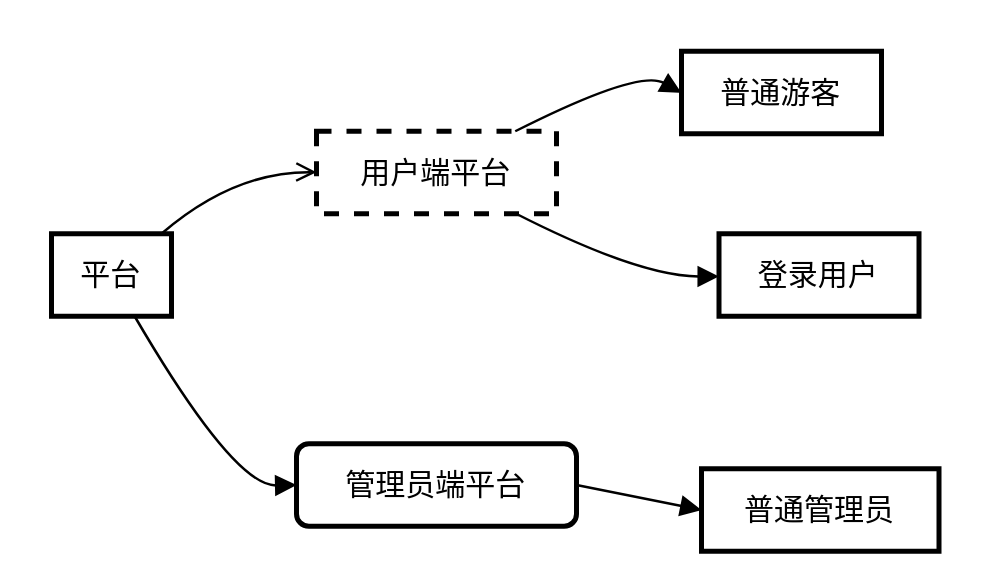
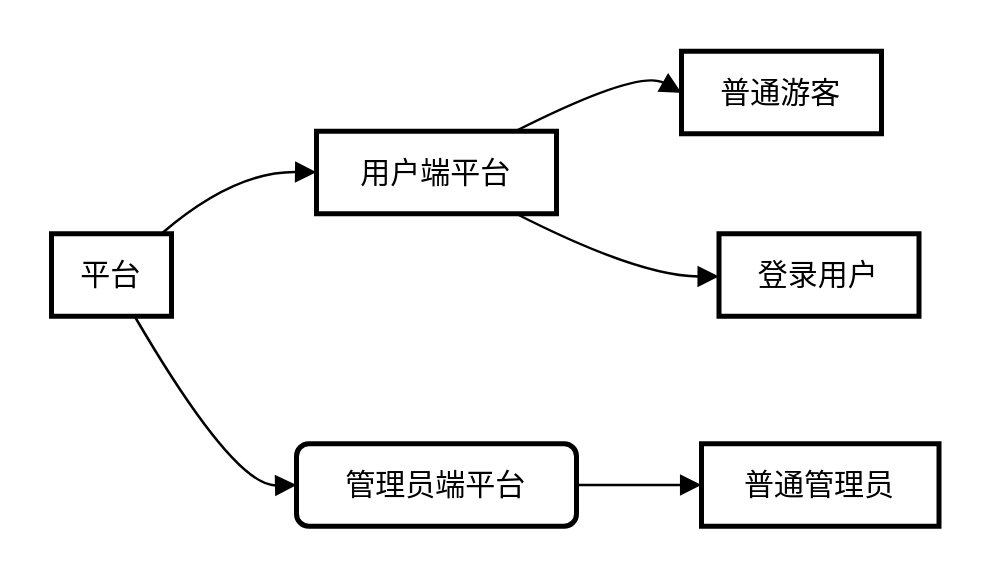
(436, 173) -> (436, 173)
(246, 183) -> (239, 184)
(820, 510) -> (820, 485)
